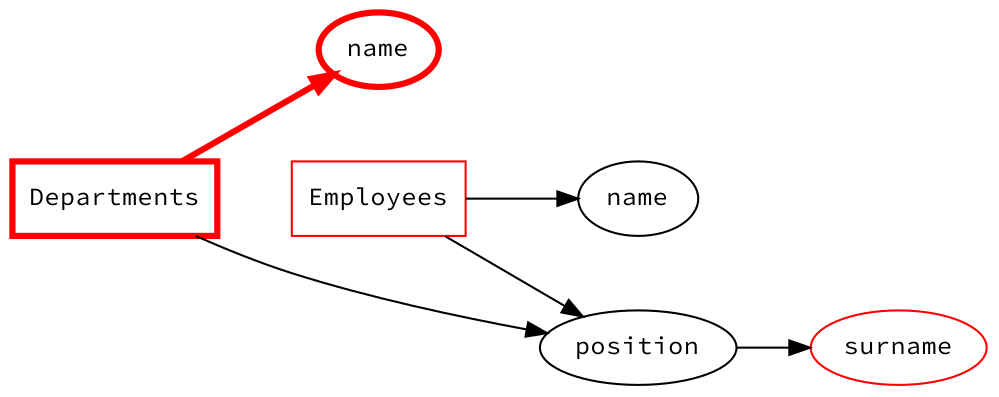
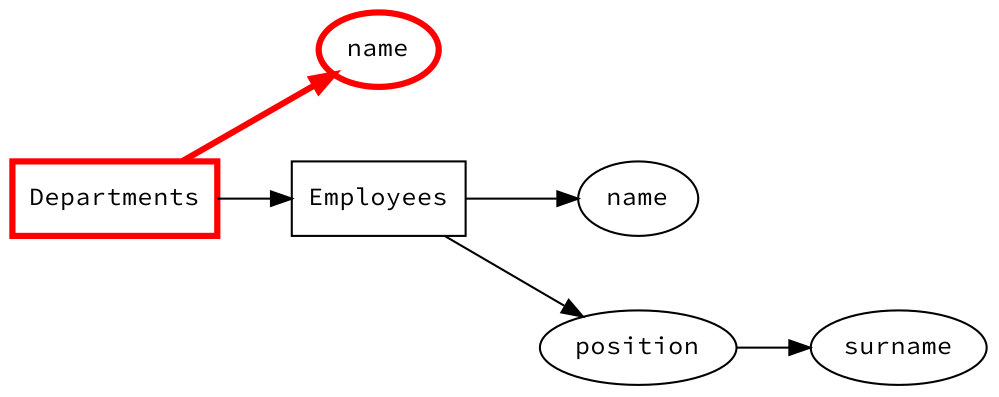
(379, 199) -> (379, 199)
(358, 292) -> (244, 199)
(899, 348) -> (899, 348)
